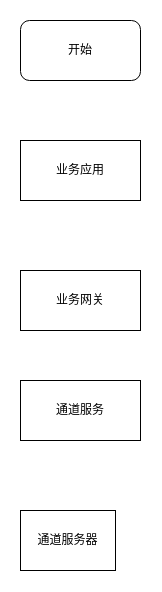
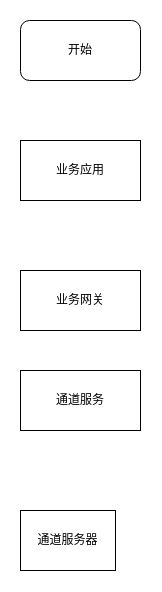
(81, 411) -> (81, 401)
